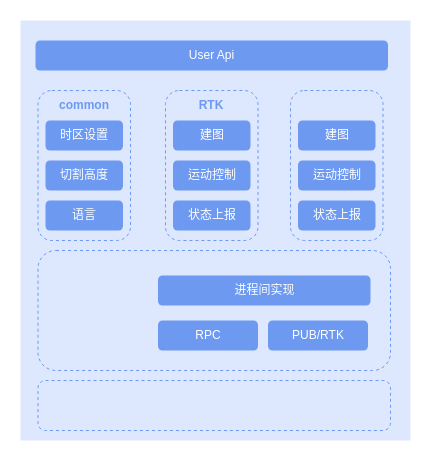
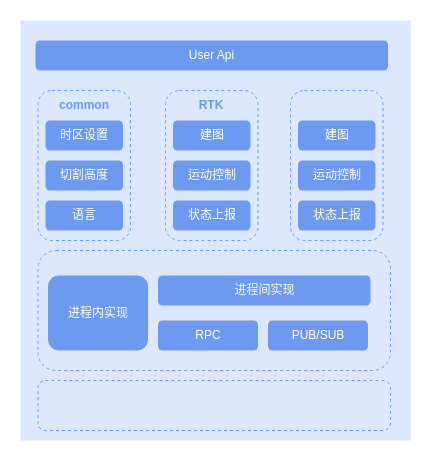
none -> (98, 313)
(319, 336) -> (319, 336)
